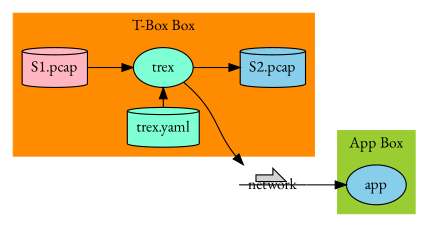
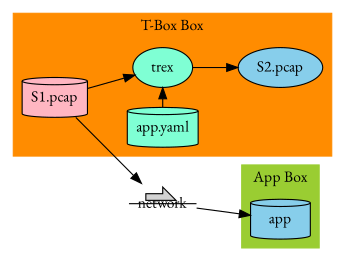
(273, 68) -> (280, 68)
(213, 117) -> (105, 146)
(163, 127) -> (163, 127)
(376, 185) -> (280, 219)
